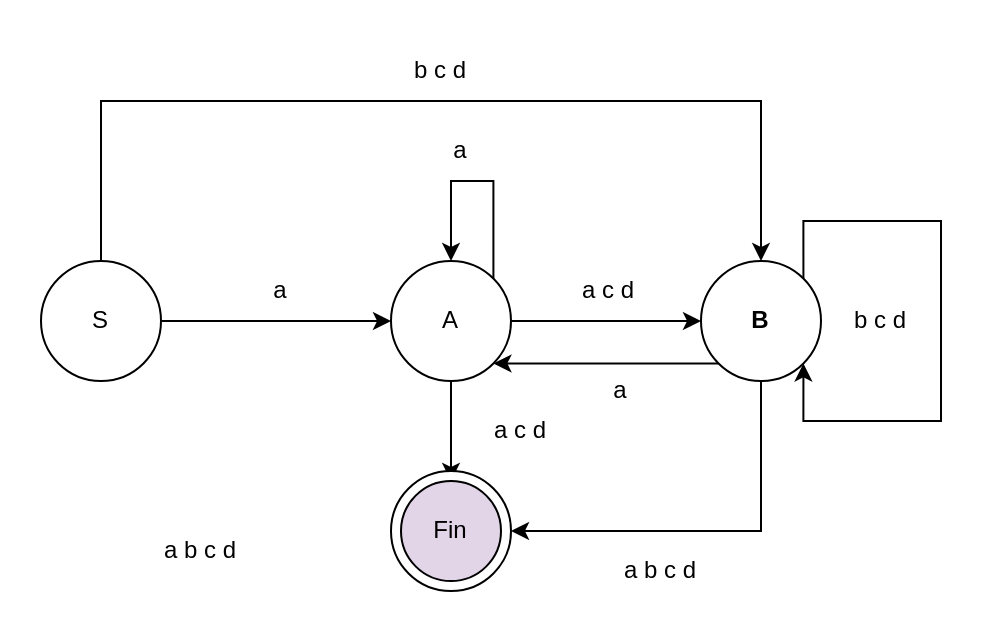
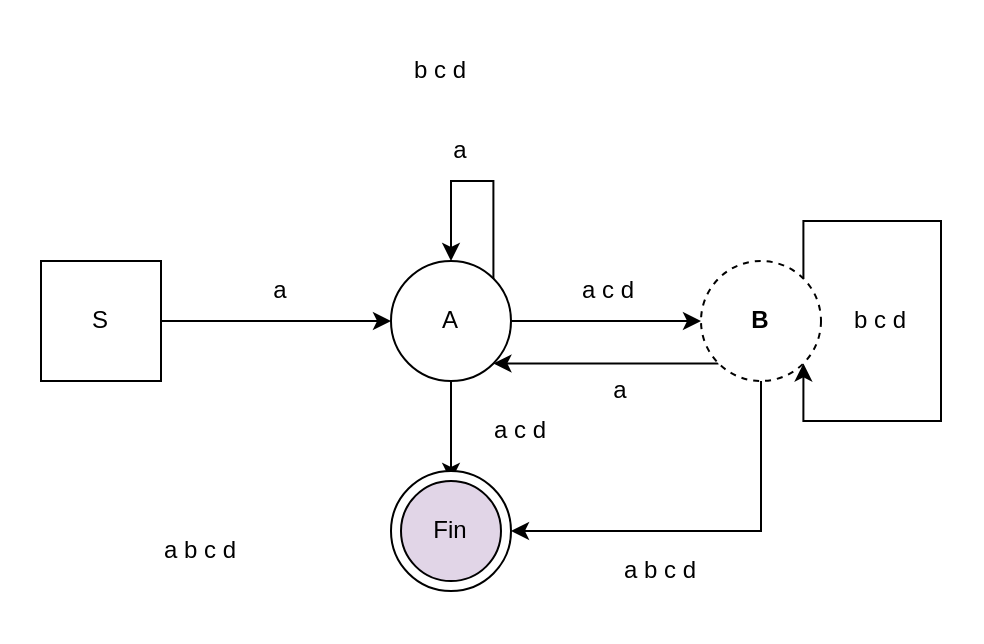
(424, 101) -> none
(101, 321) -> (101, 321)
(761, 321) -> (761, 321)
